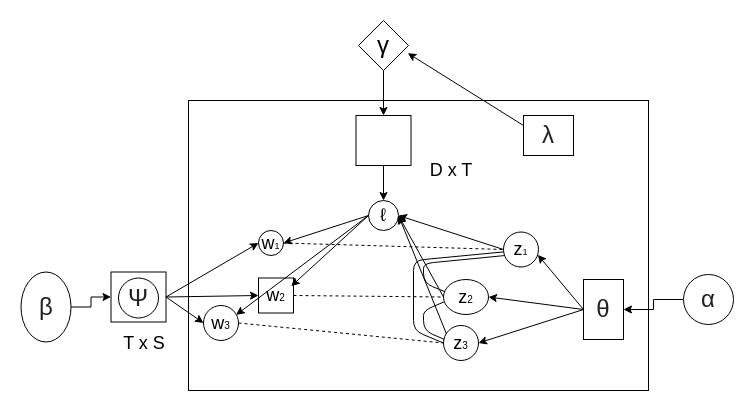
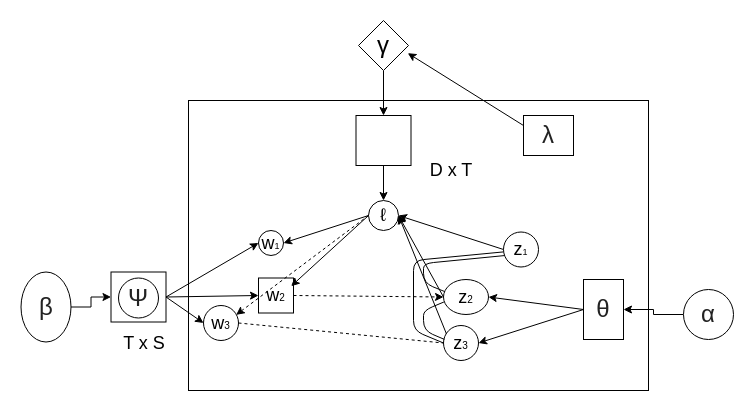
(458, 248) -> none
(294, 271) -> (294, 271)
(563, 285) -> none
(437, 297) -> (435, 297)
(709, 300) -> (709, 315)
